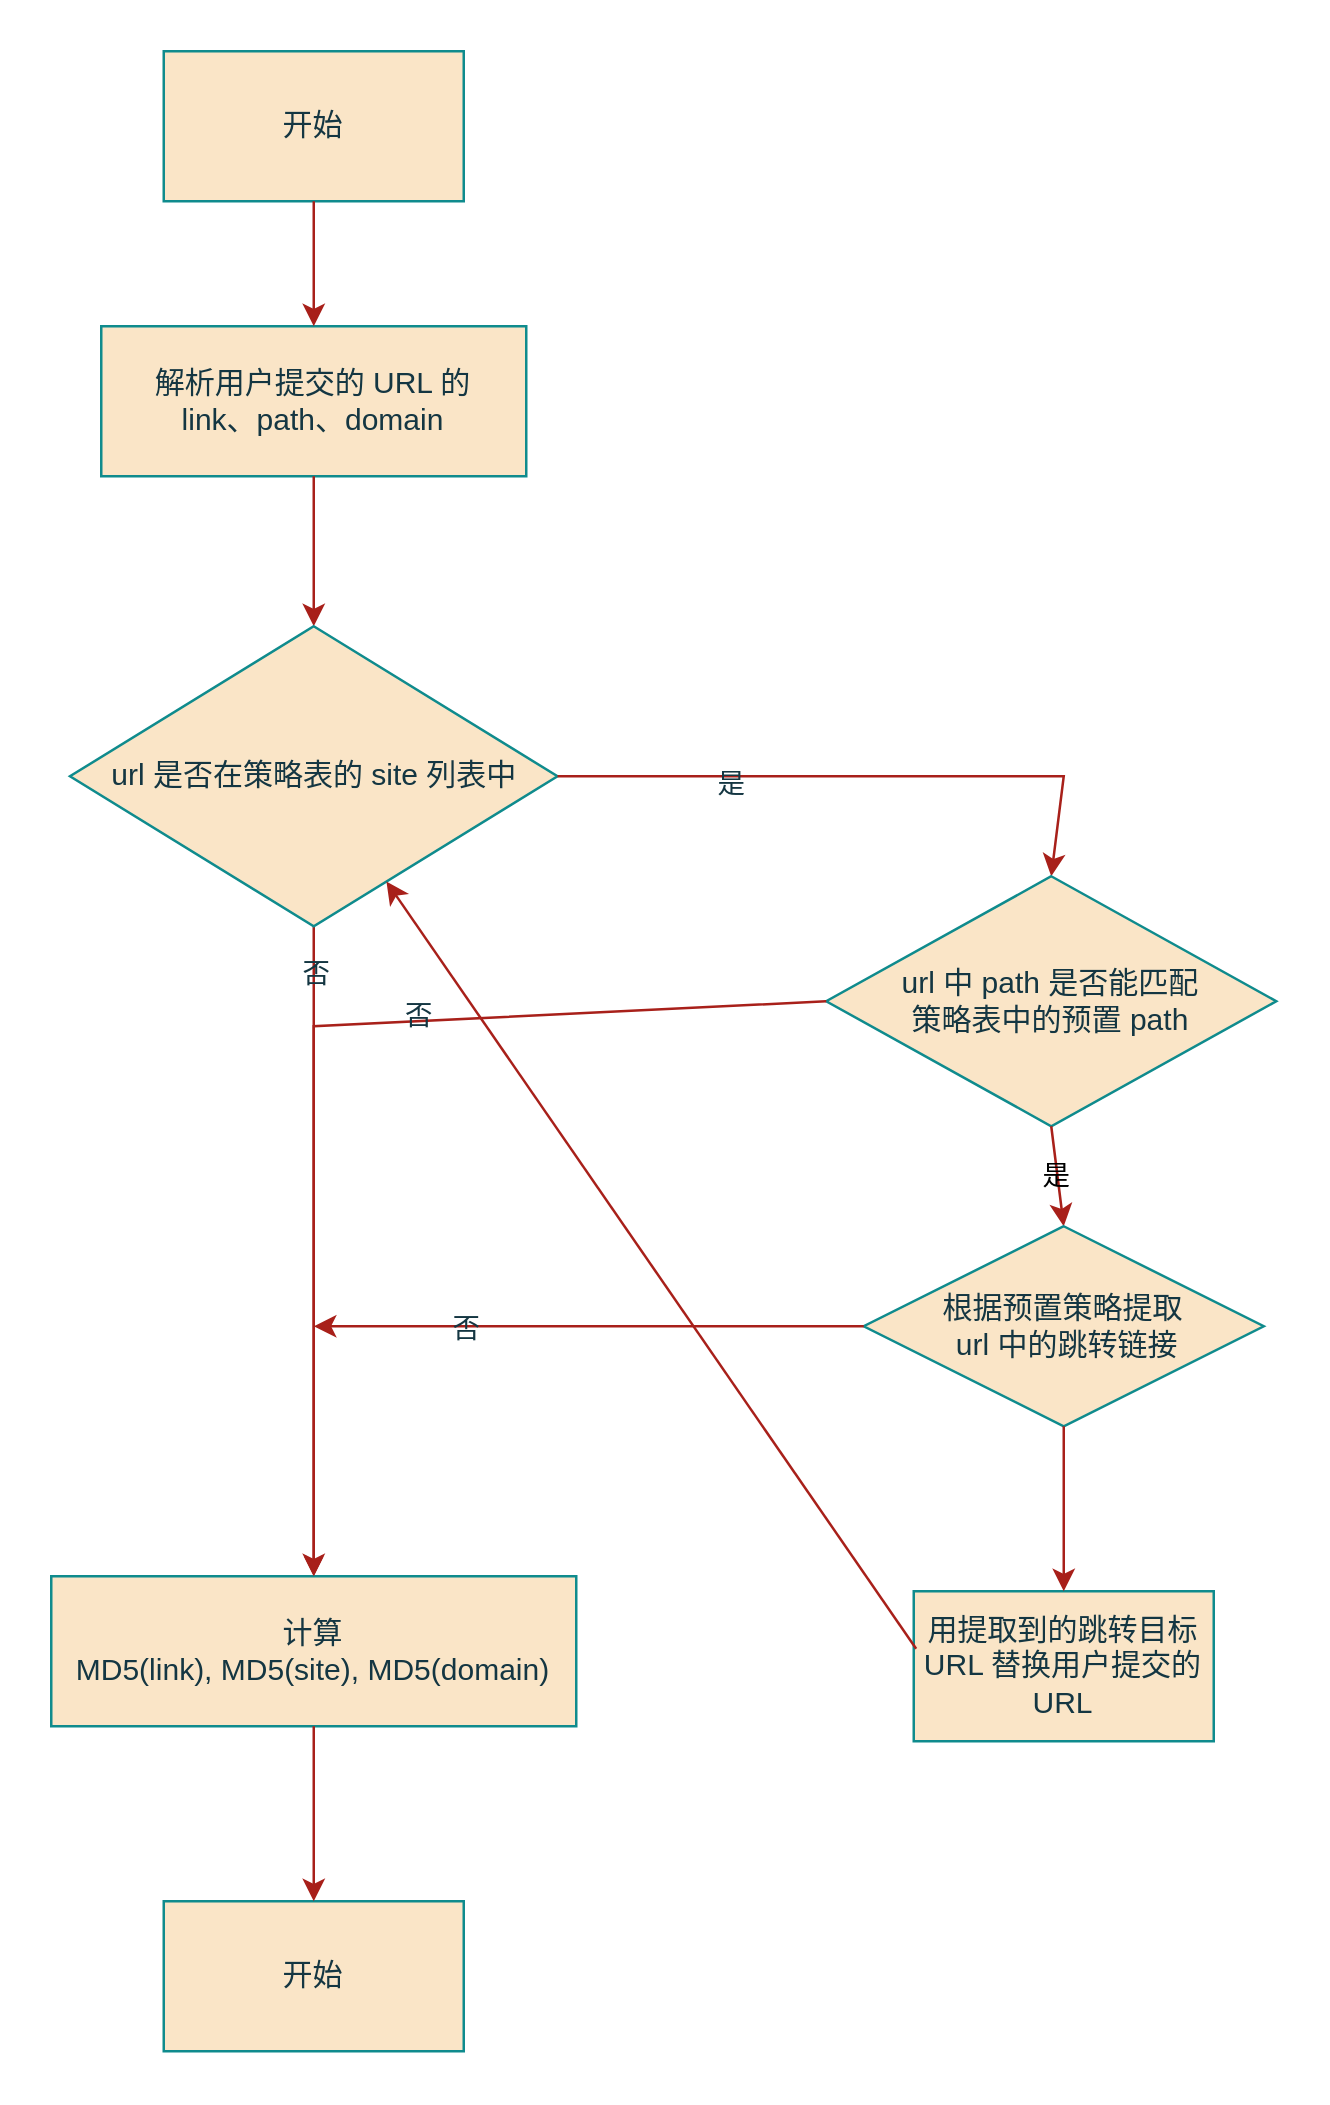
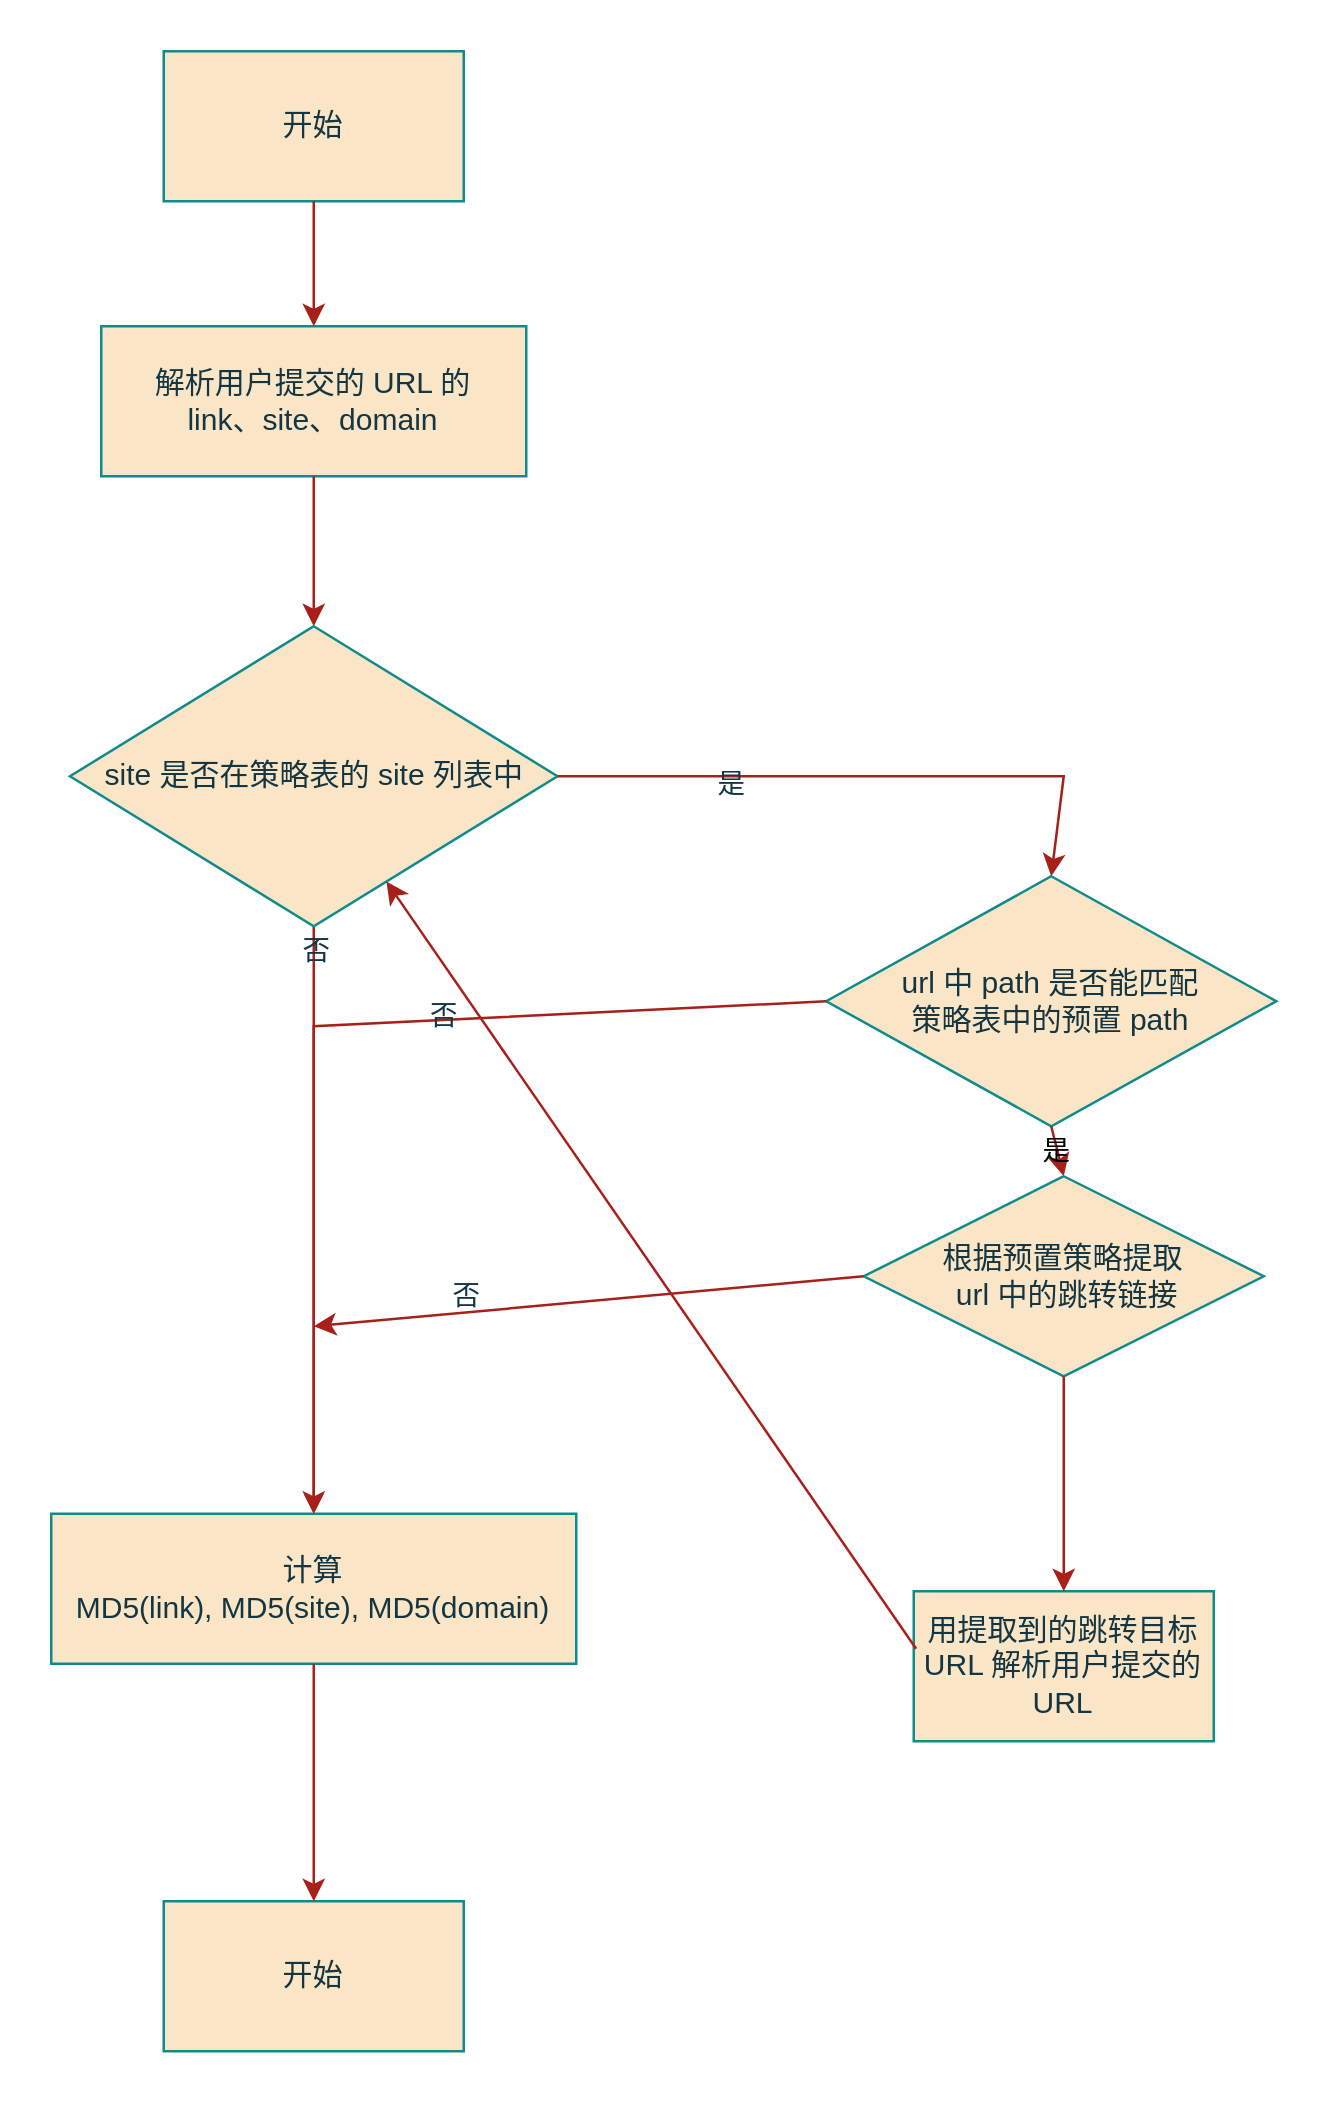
(314, 401) -> (314, 401)
(315, 776) -> (315, 776)
(1064, 1326) -> (1064, 1276)
(314, 1651) -> (314, 1589)
(1064, 1666) -> (1064, 1666)
